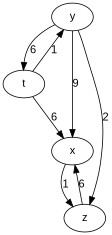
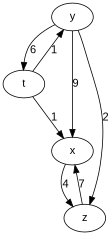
(54, 118) -> (54, 118)
(66, 185) -> (66, 185)
(82, 185) -> (82, 185)
